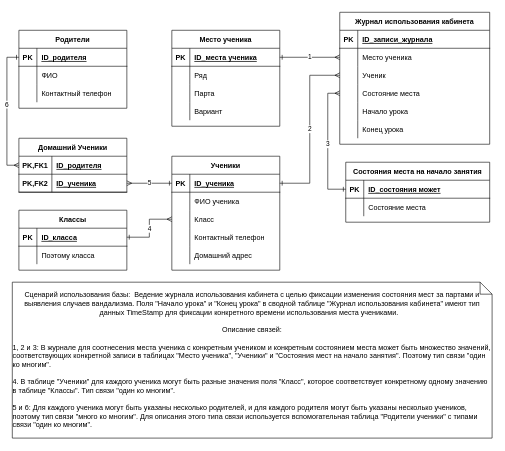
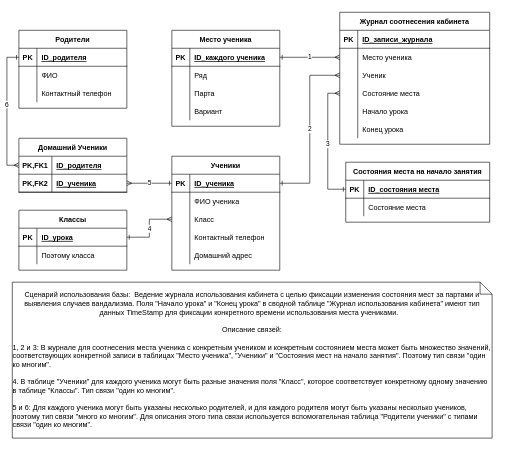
(415, 22) -> (415, 22)
(226, 58) -> (230, 58)
(404, 190) -> (404, 190)
(60, 238) -> (58, 238)
